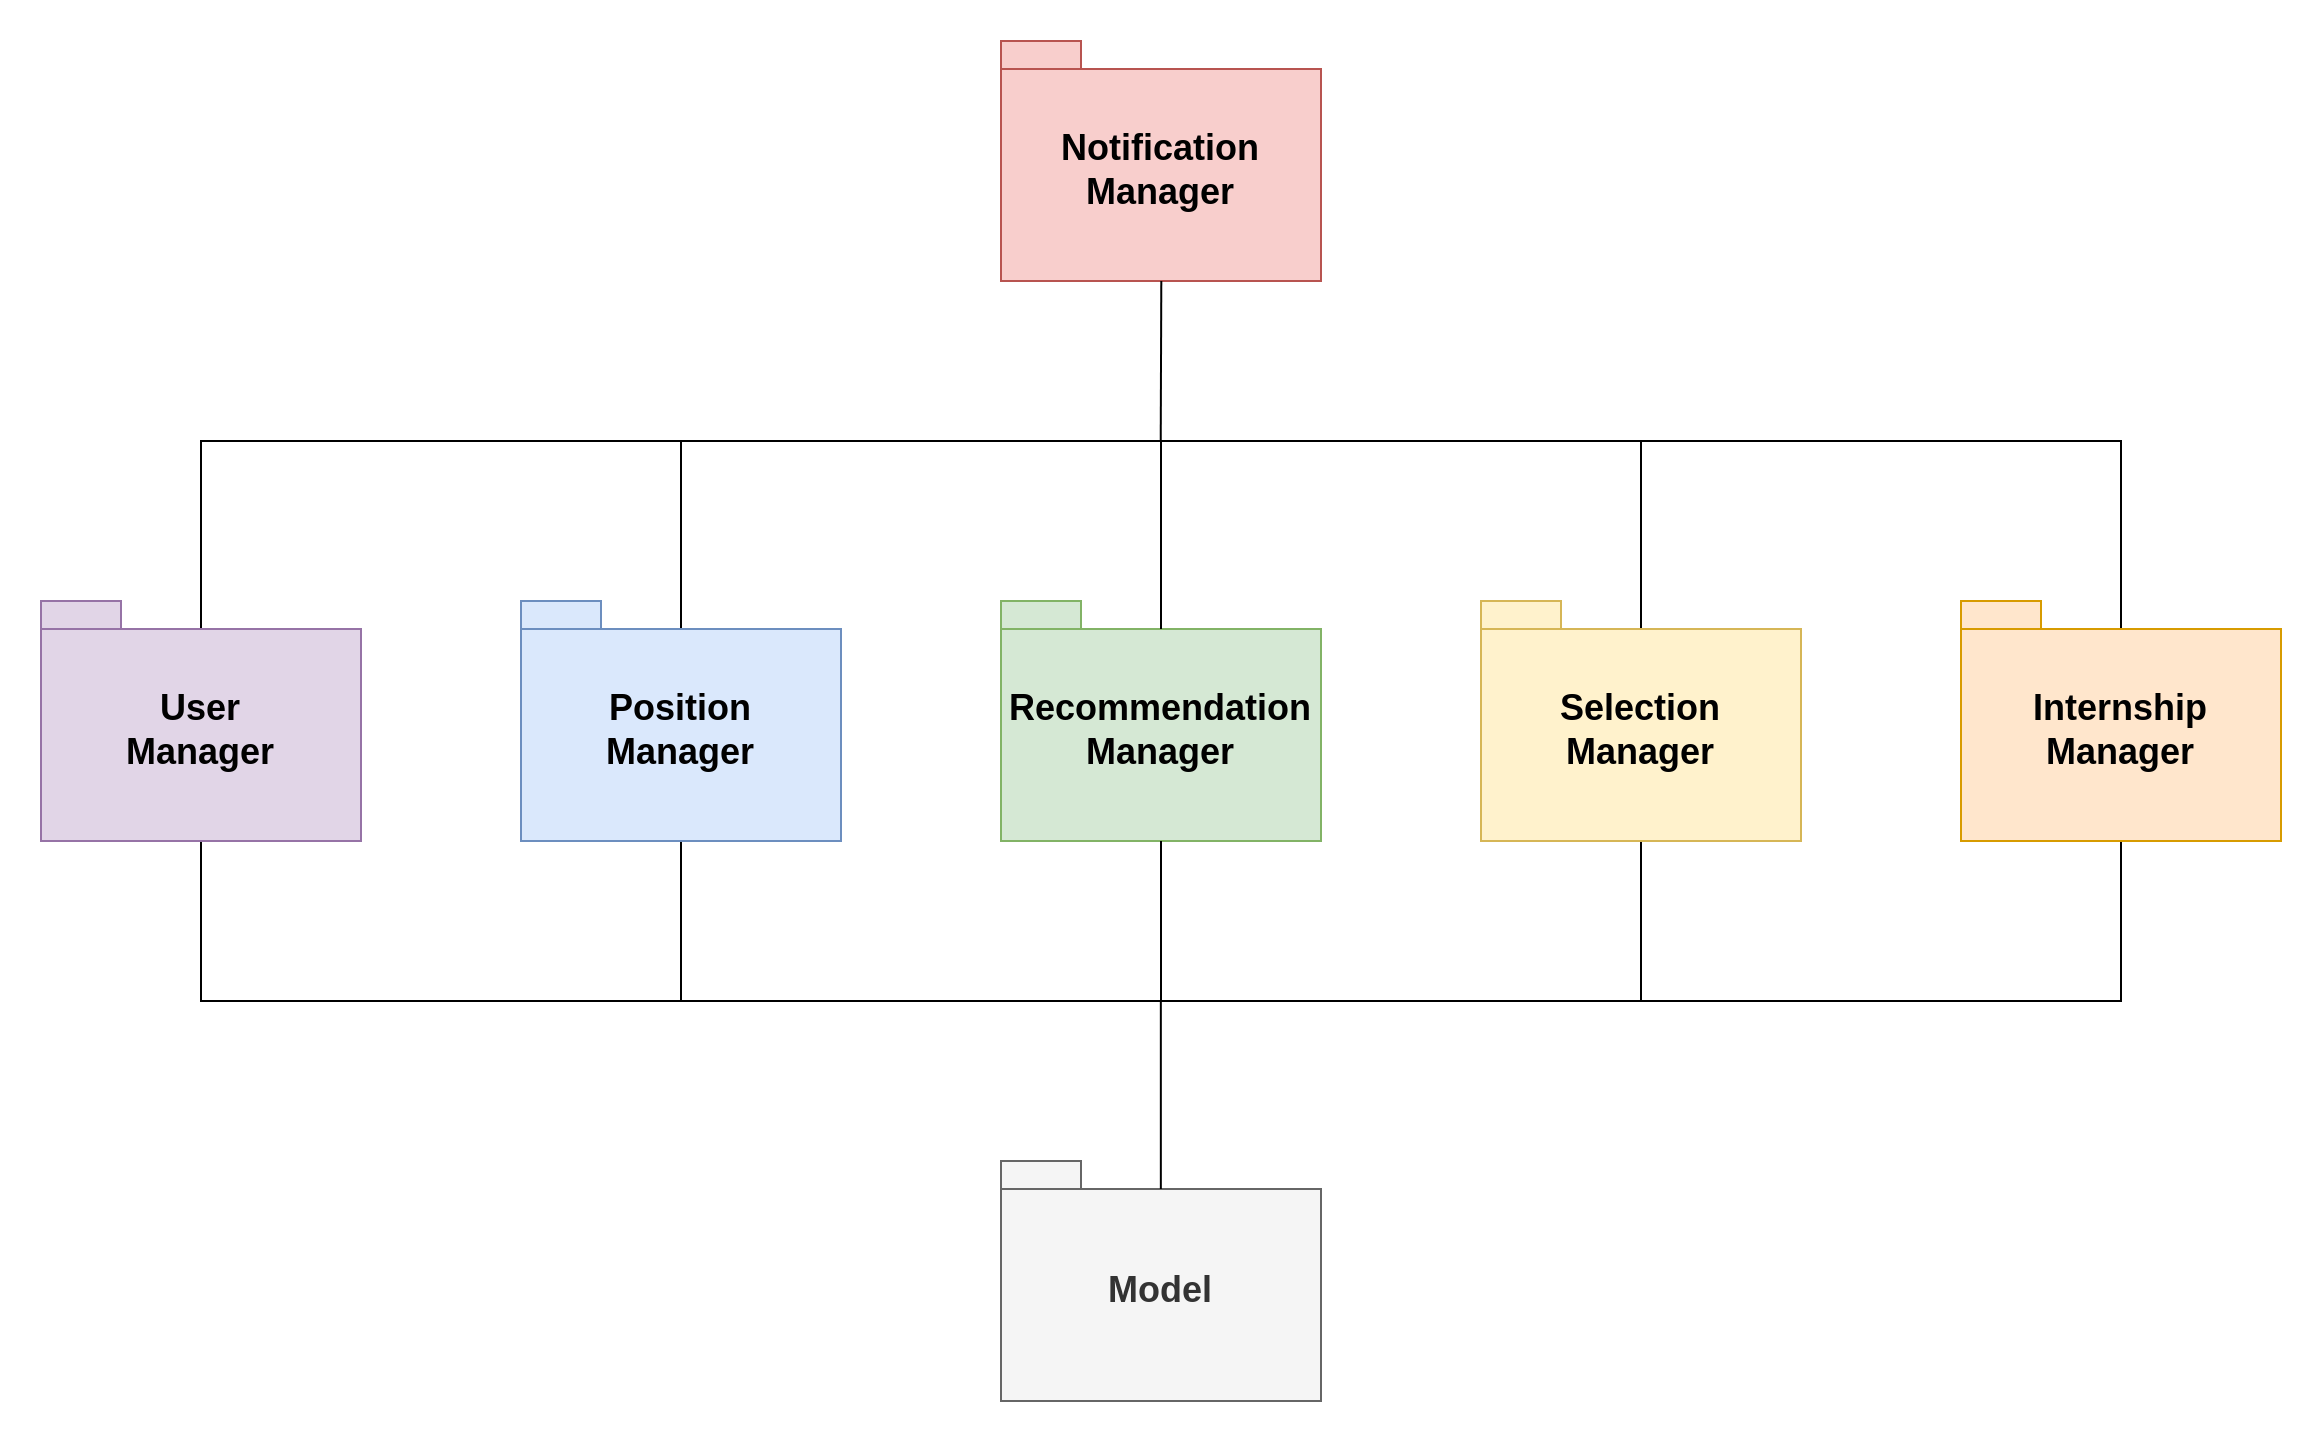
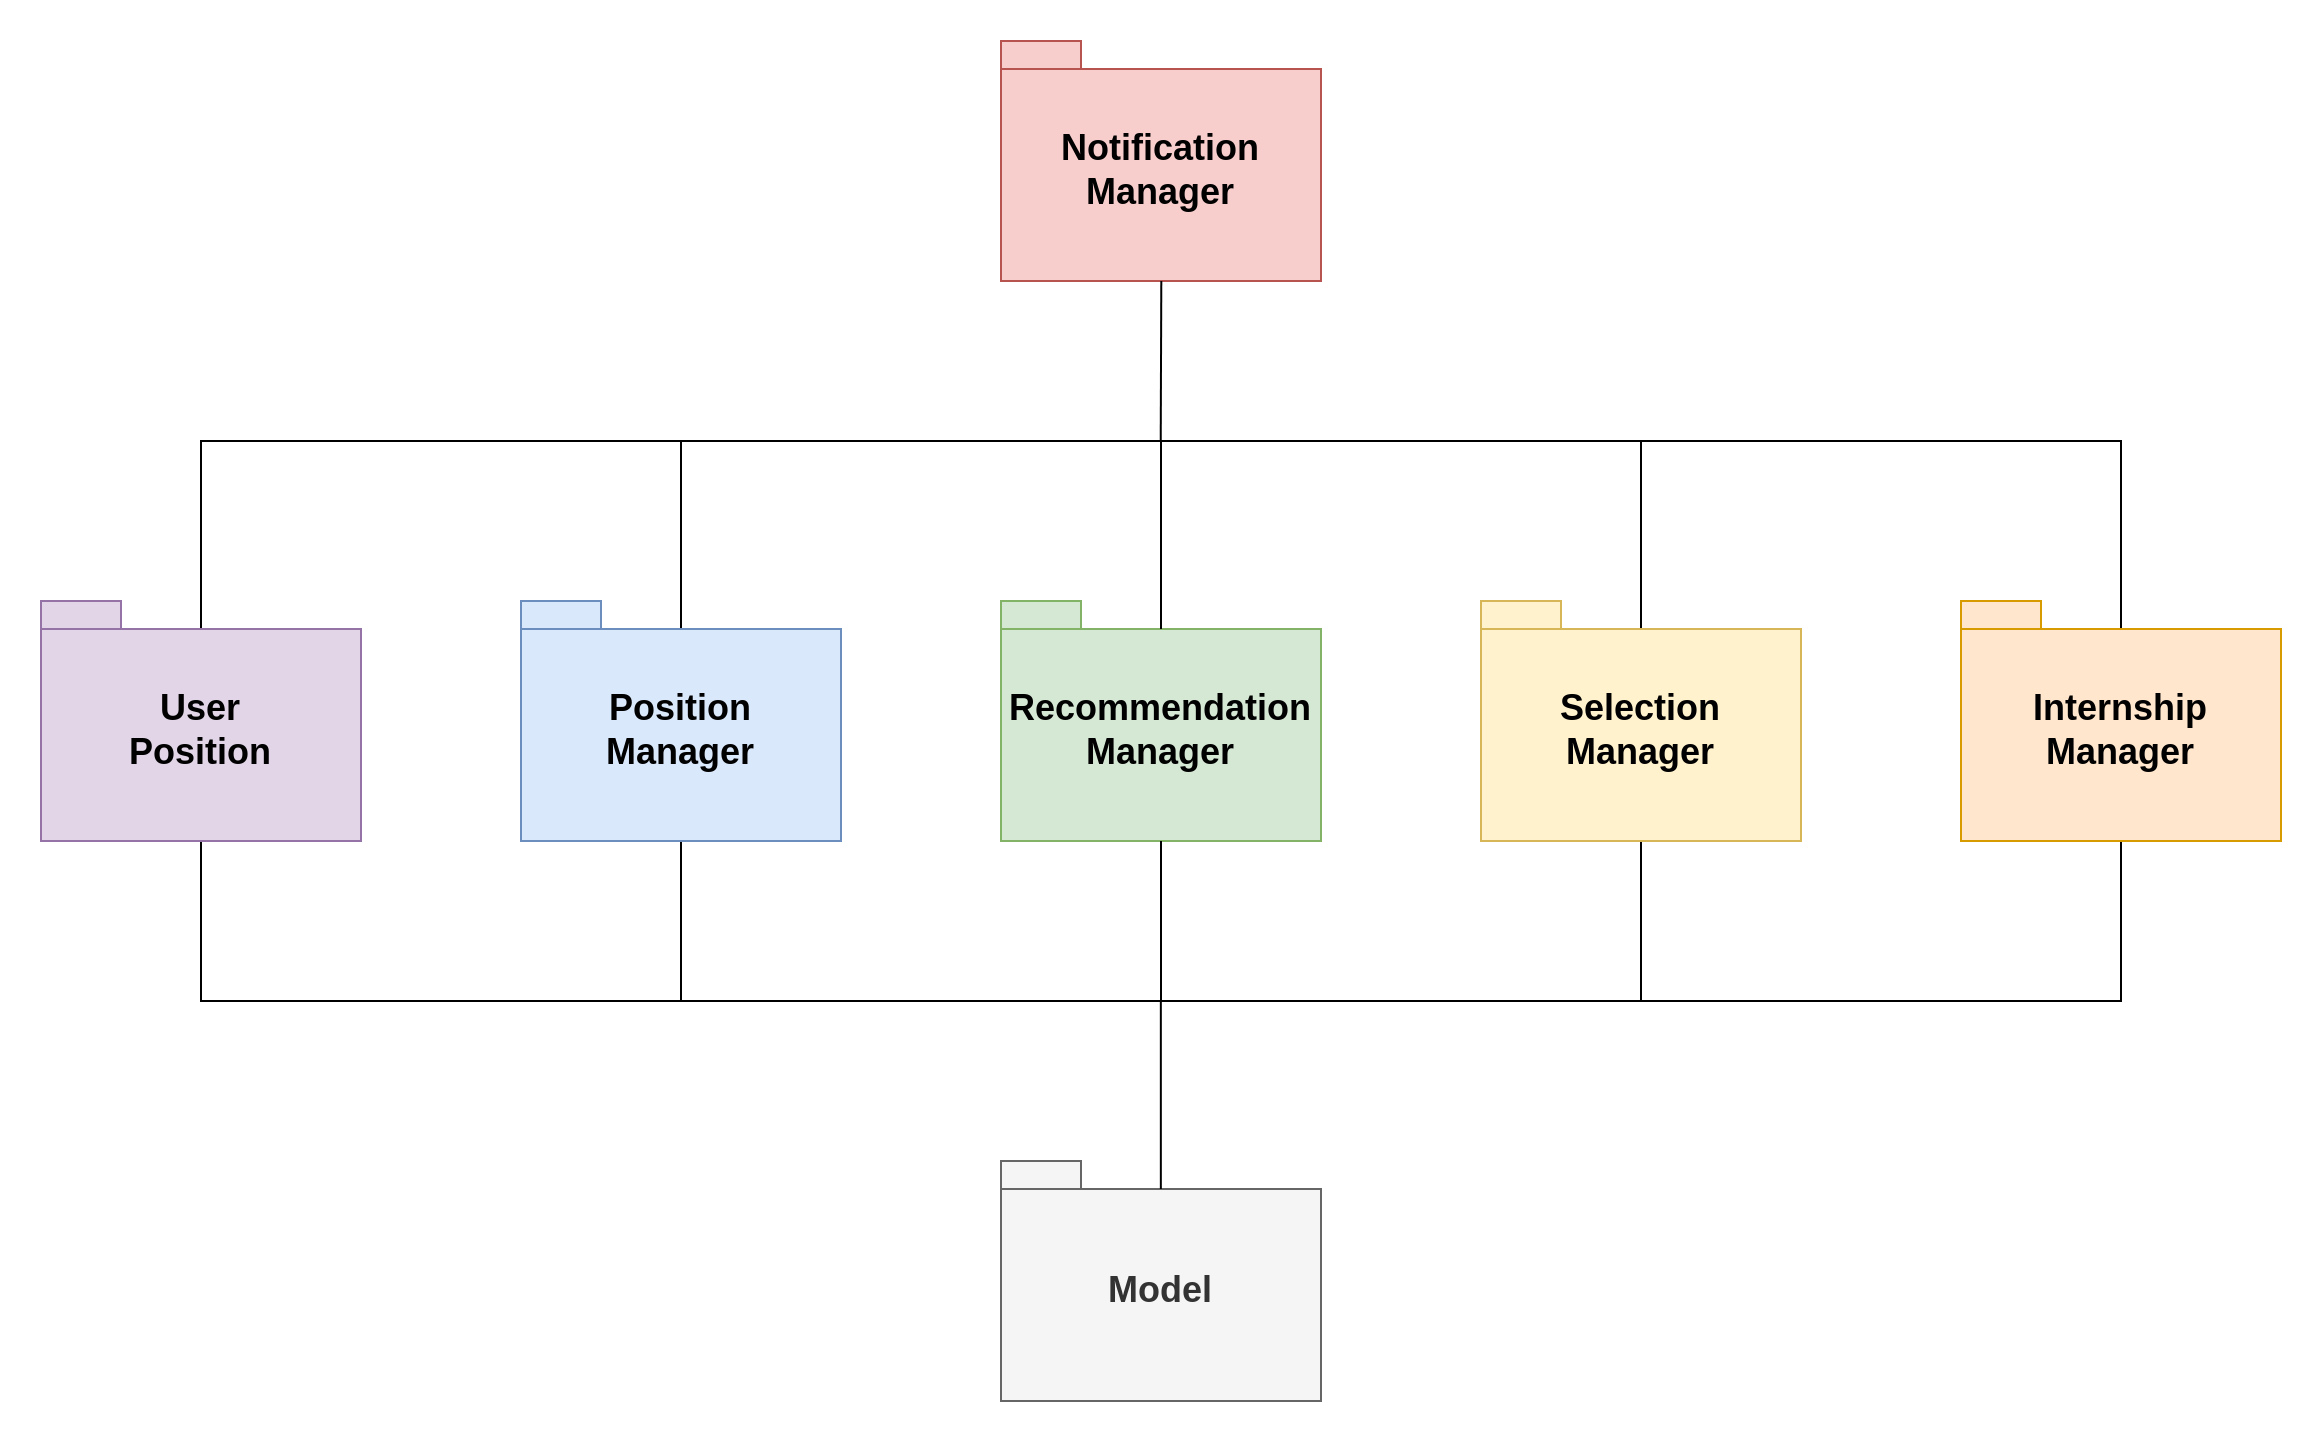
(201, 731) -> (201, 731)
